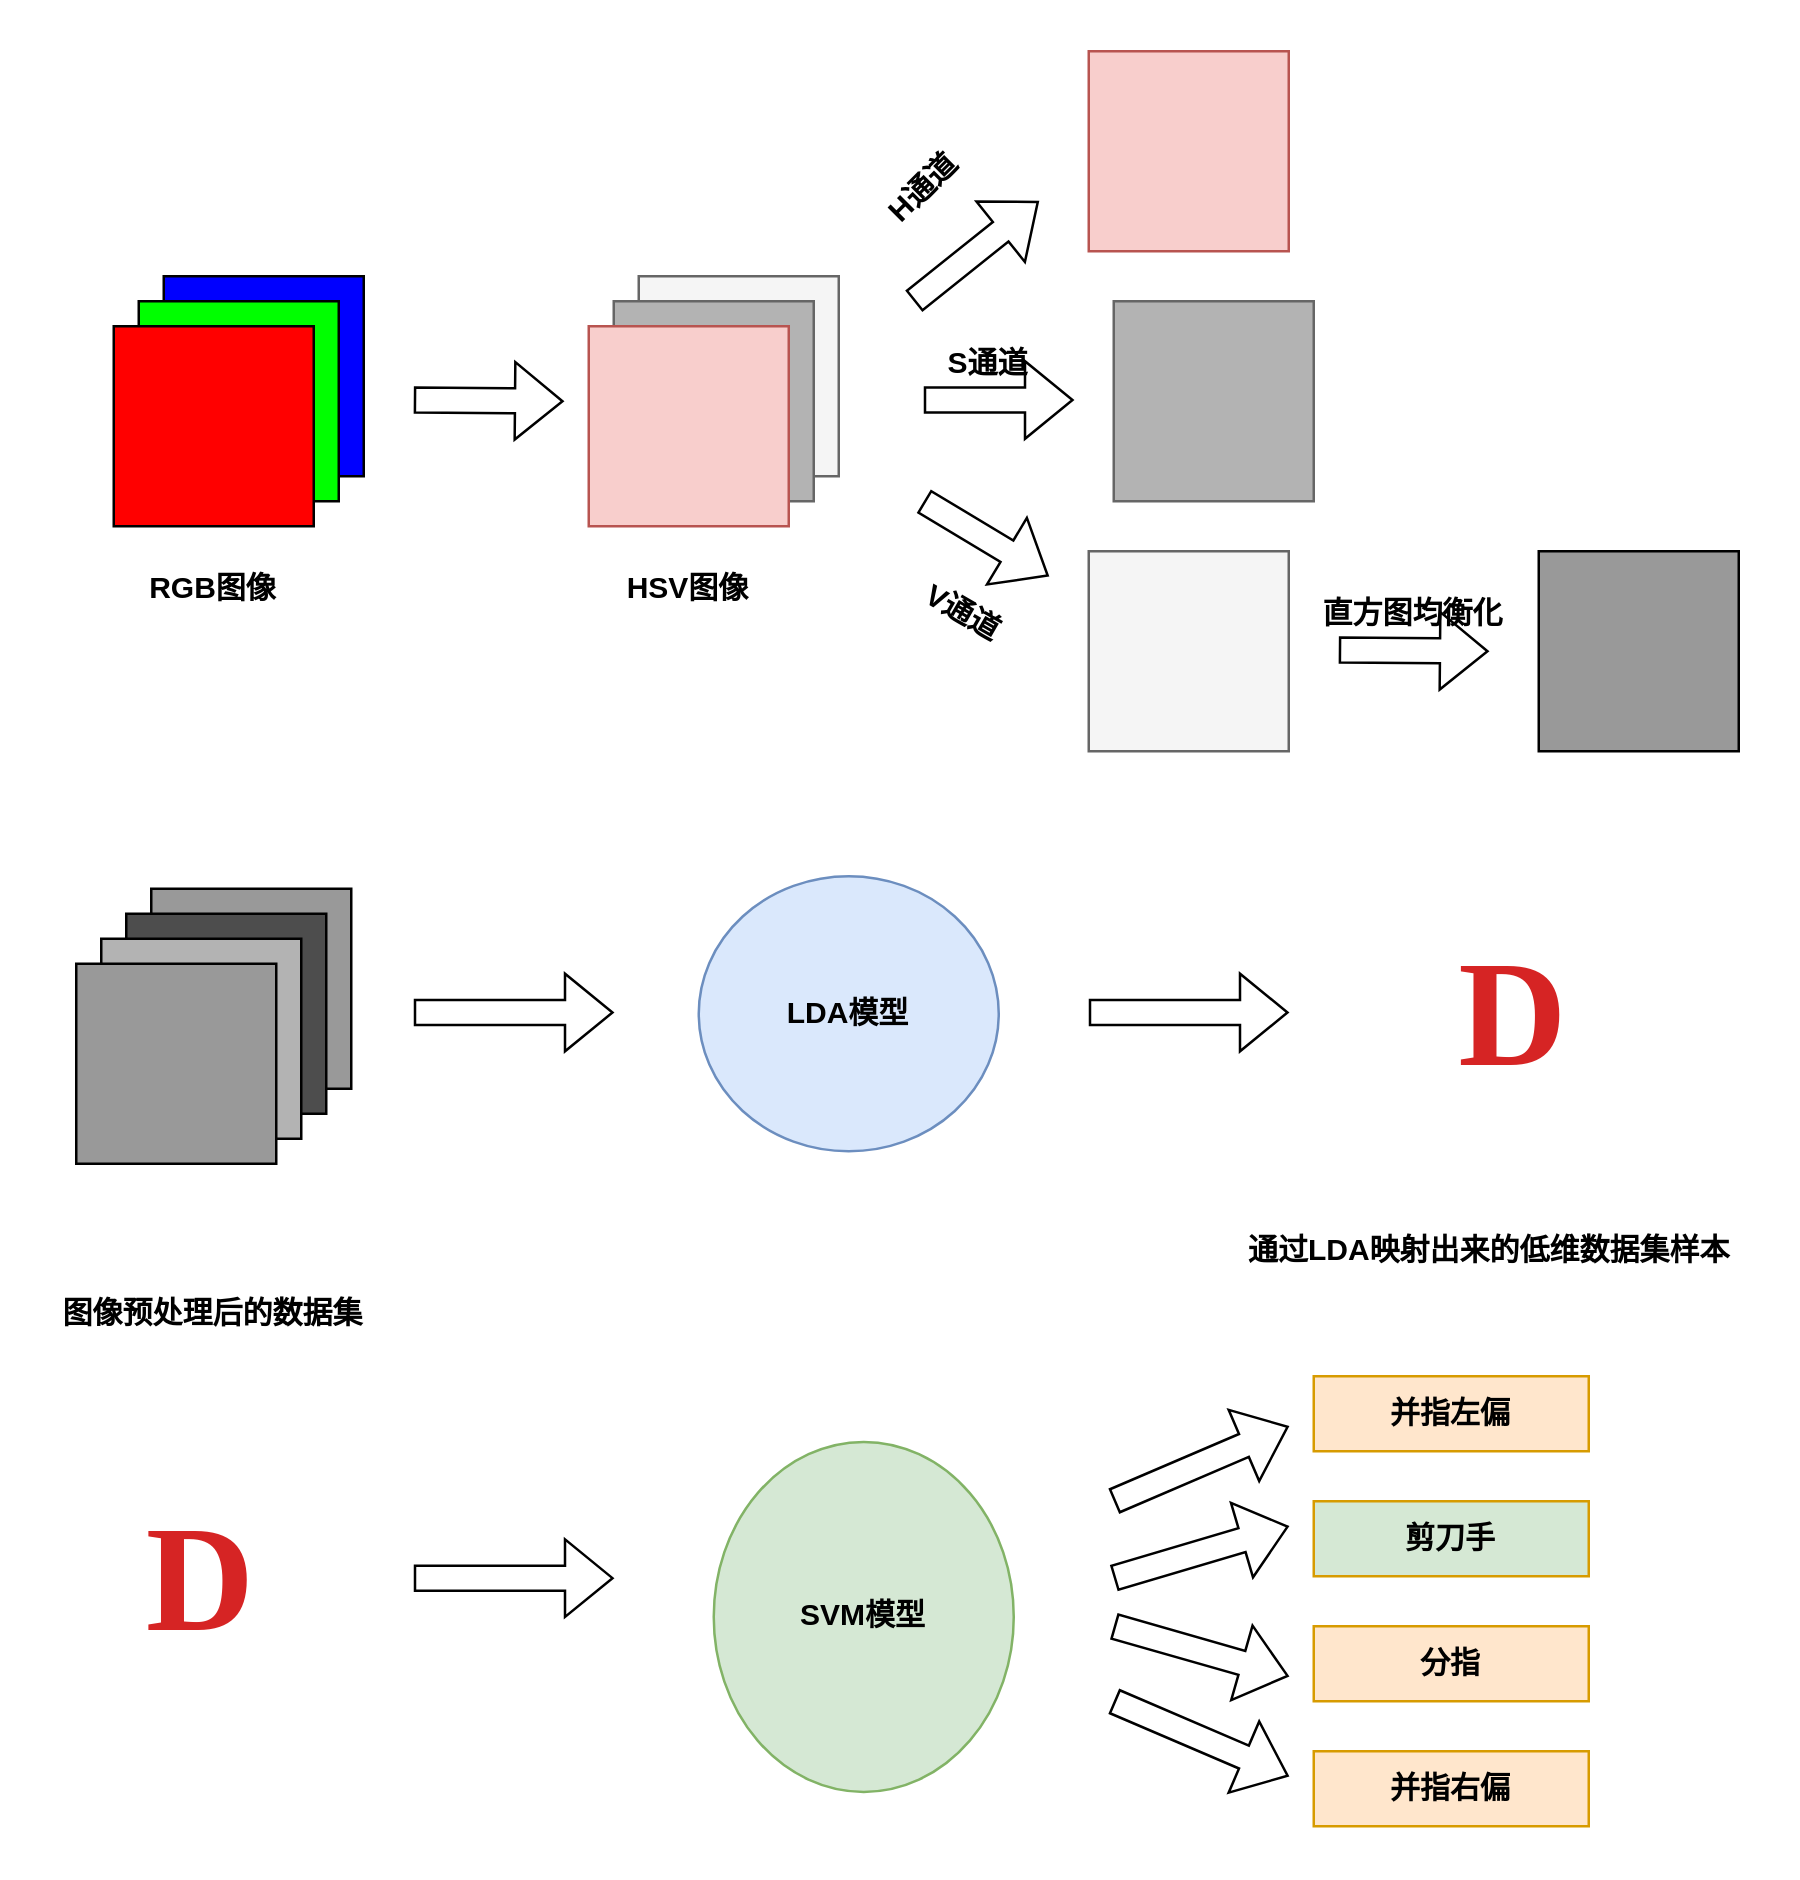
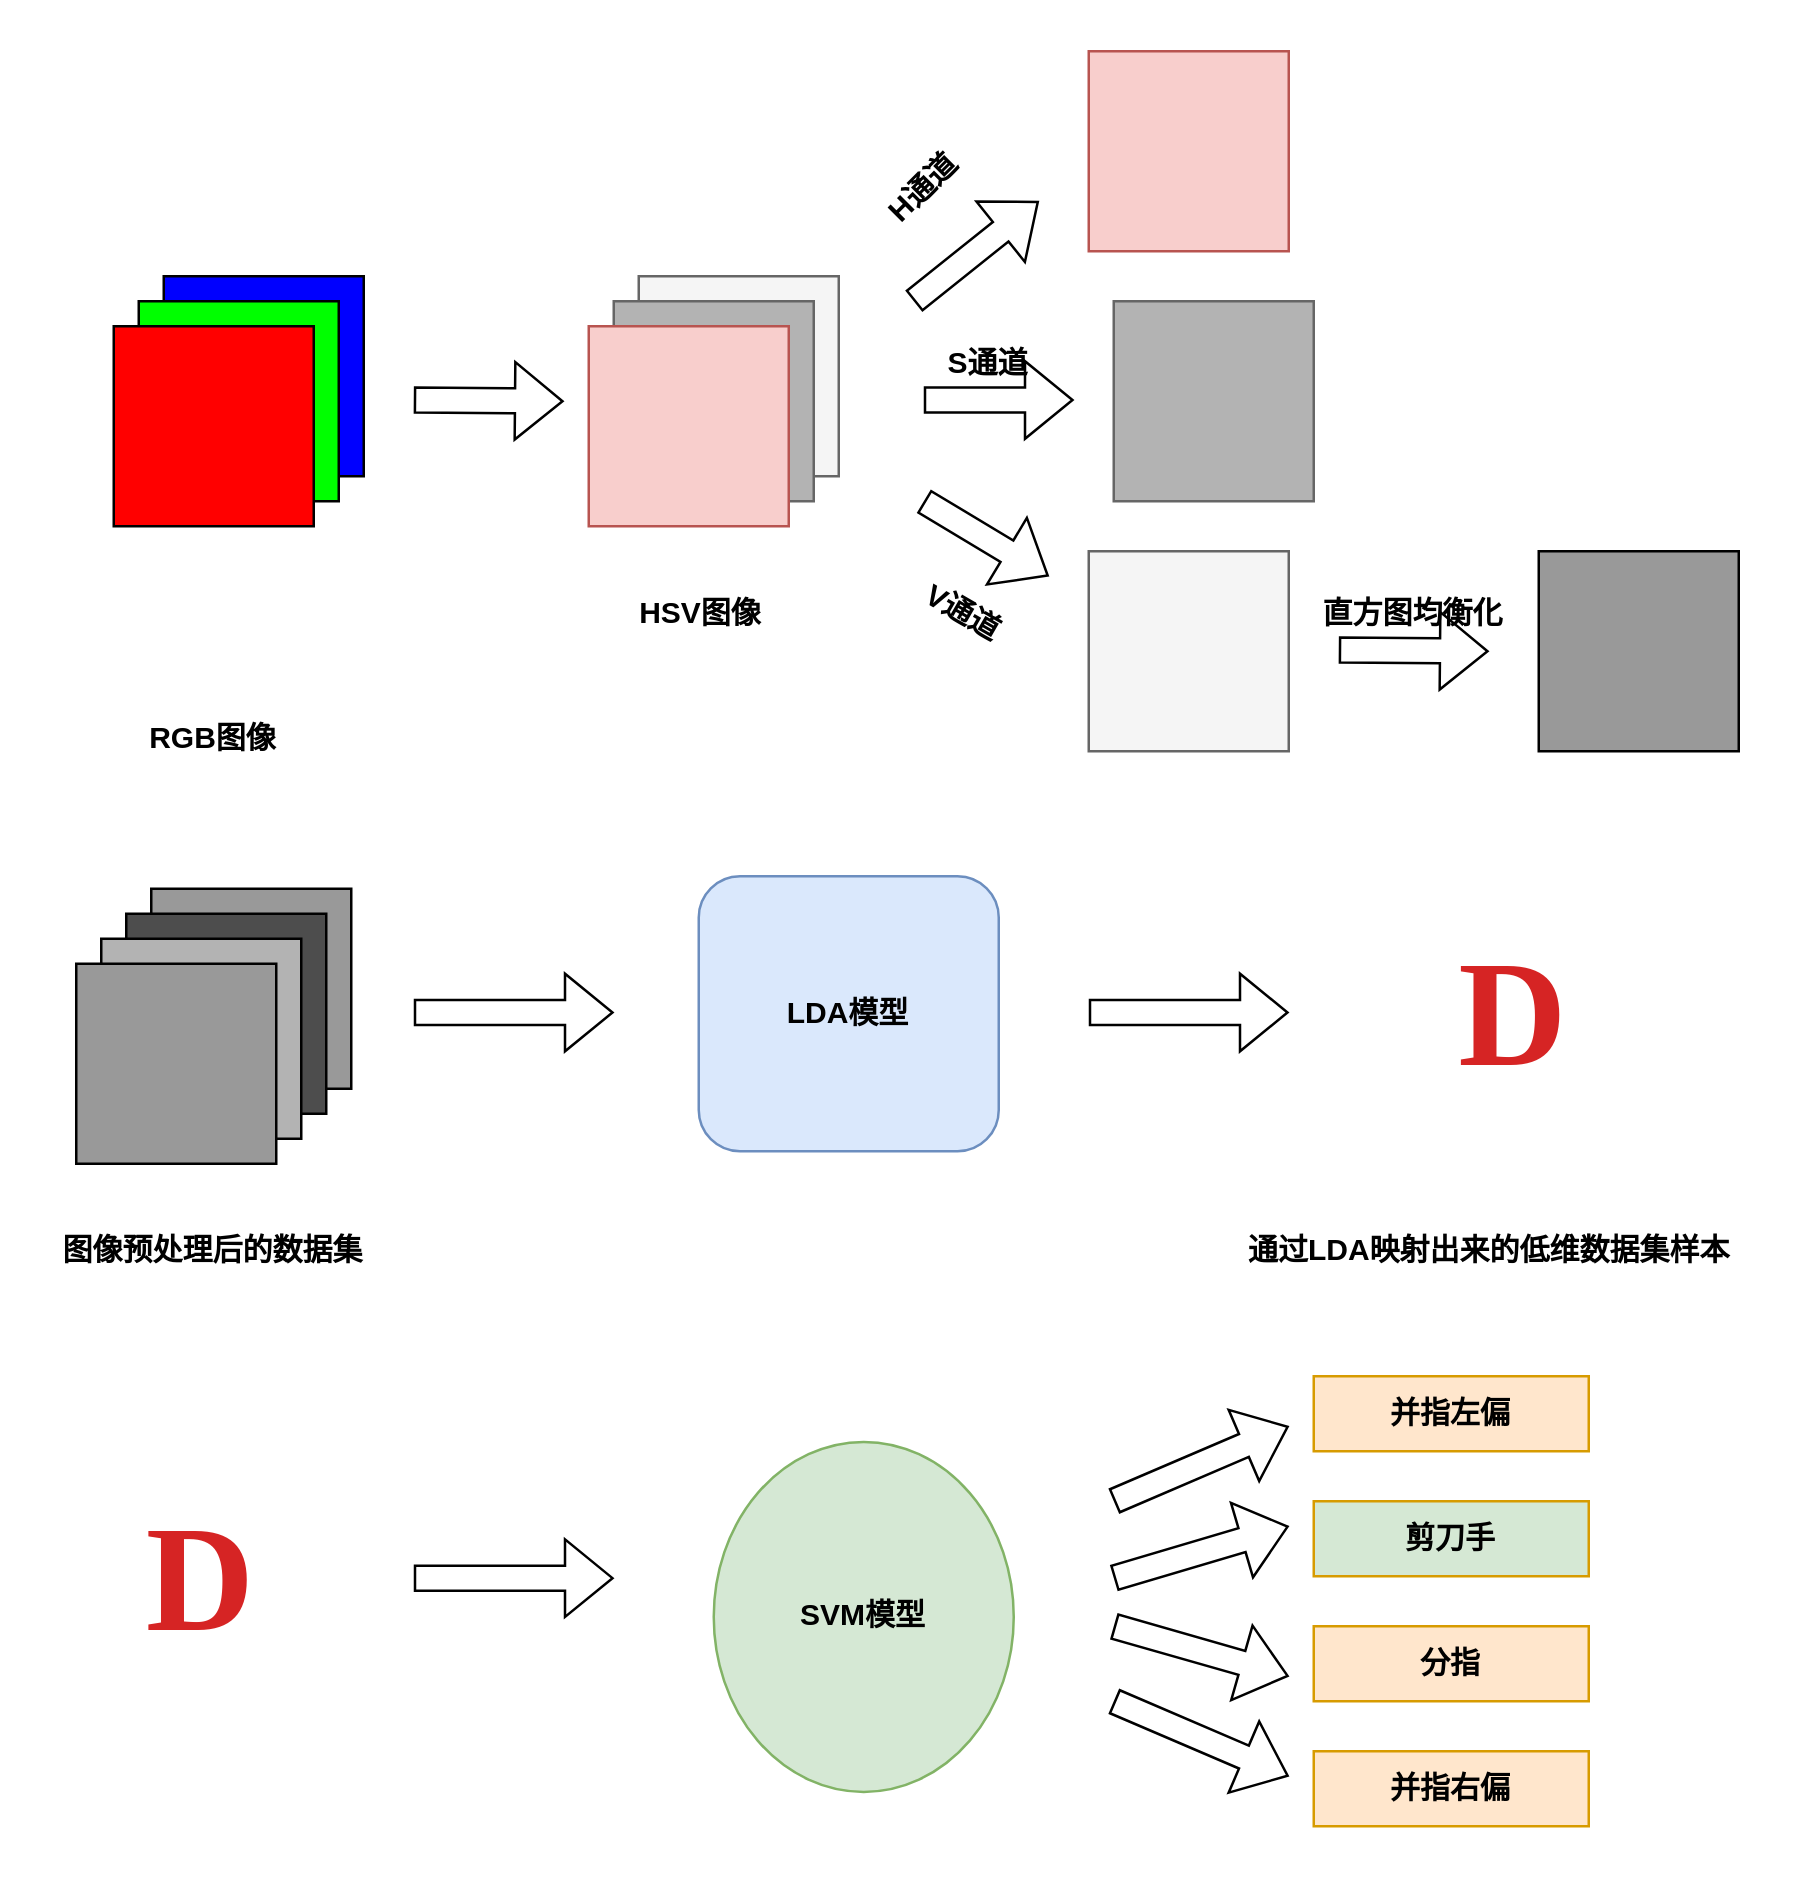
(214, 589) -> (214, 739)
(689, 589) -> (701, 614)
(849, 1014) -> (849, 1014)
(214, 1314) -> (214, 1251)
